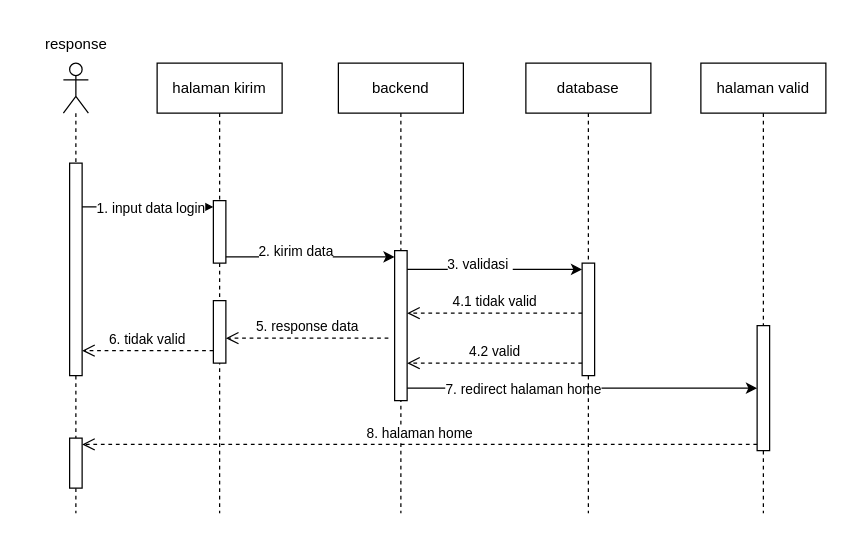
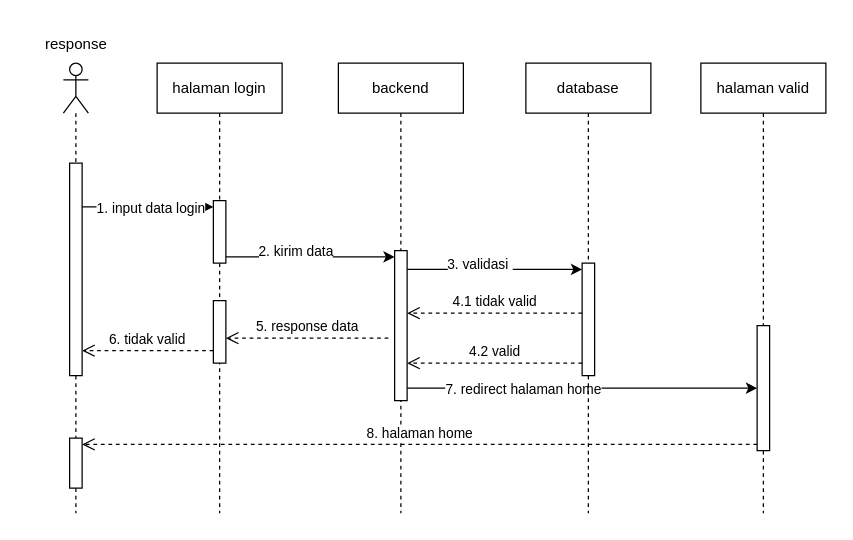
(219, 88) -> (219, 88)
